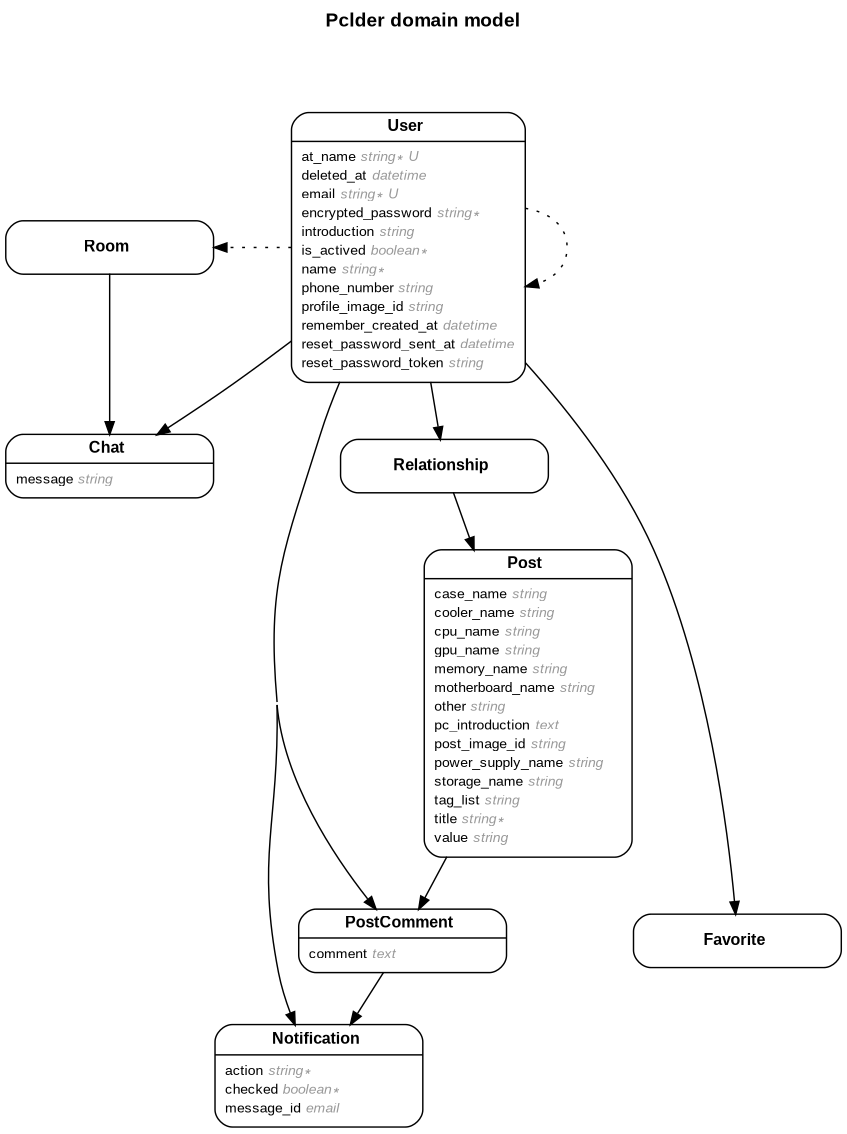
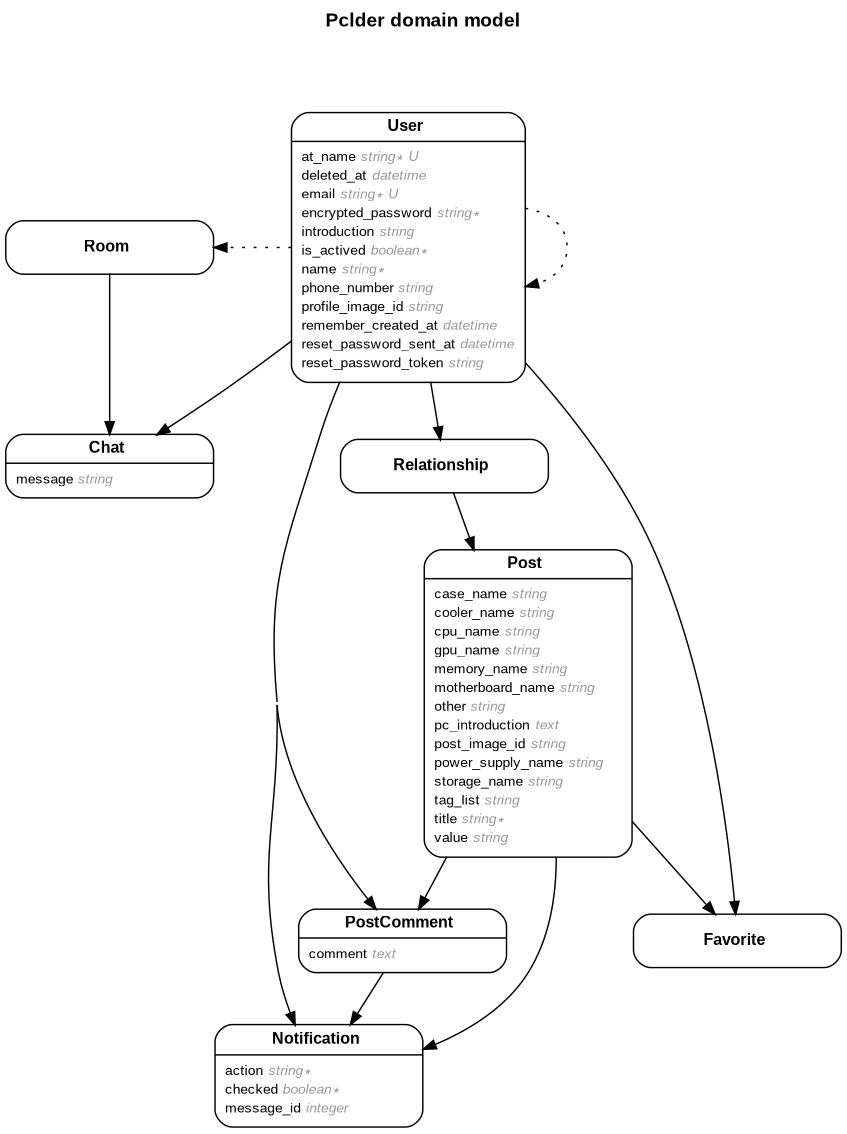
none -> (669, 863)
none -> (529, 972)
(323, 1108) -> (328, 1108)
